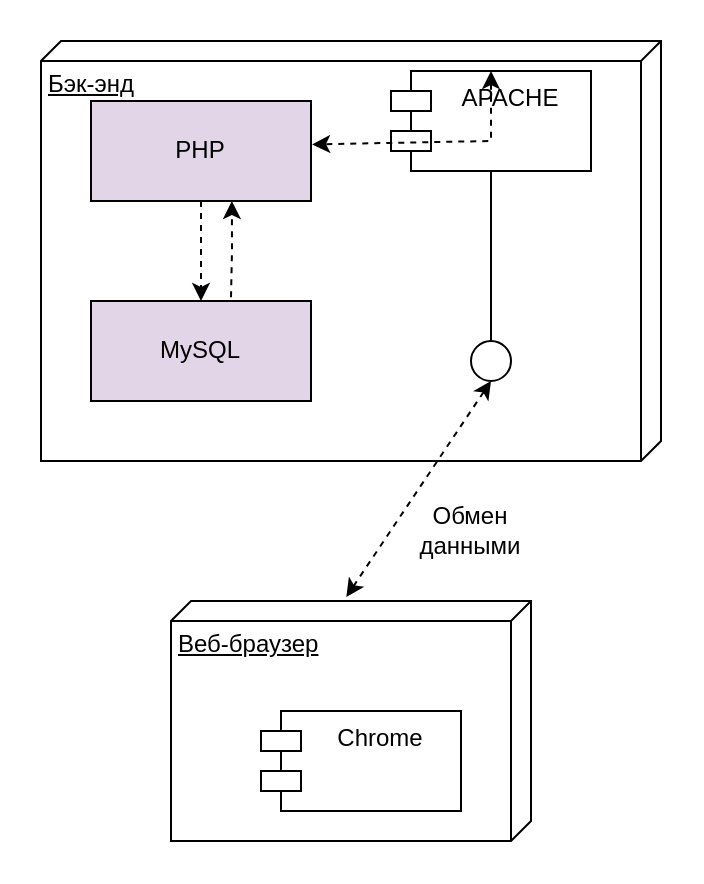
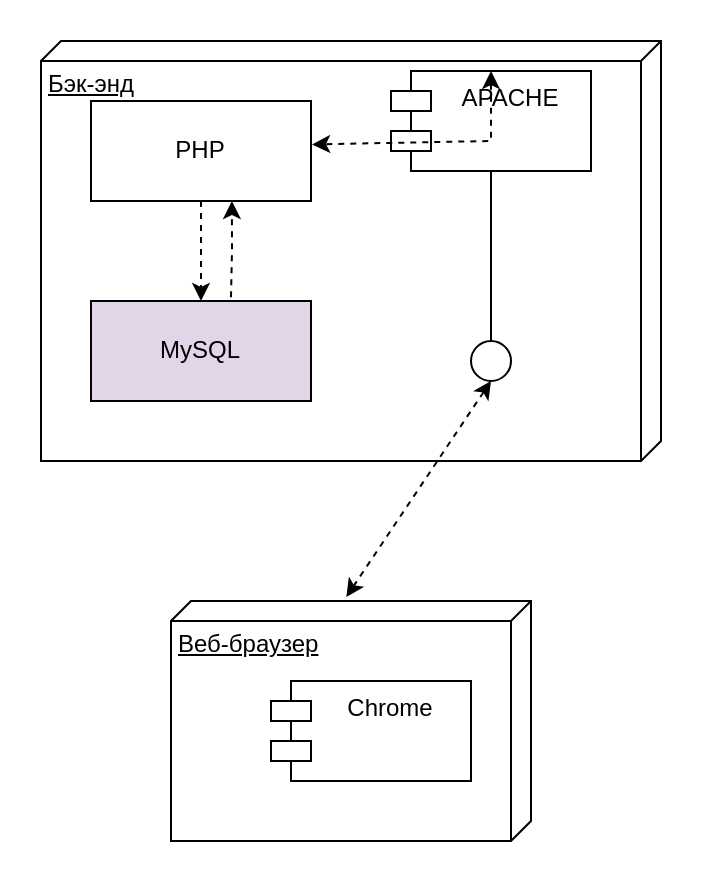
(201, 151) -> (201, 151)
(471, 531) -> none
(361, 761) -> (371, 731)
